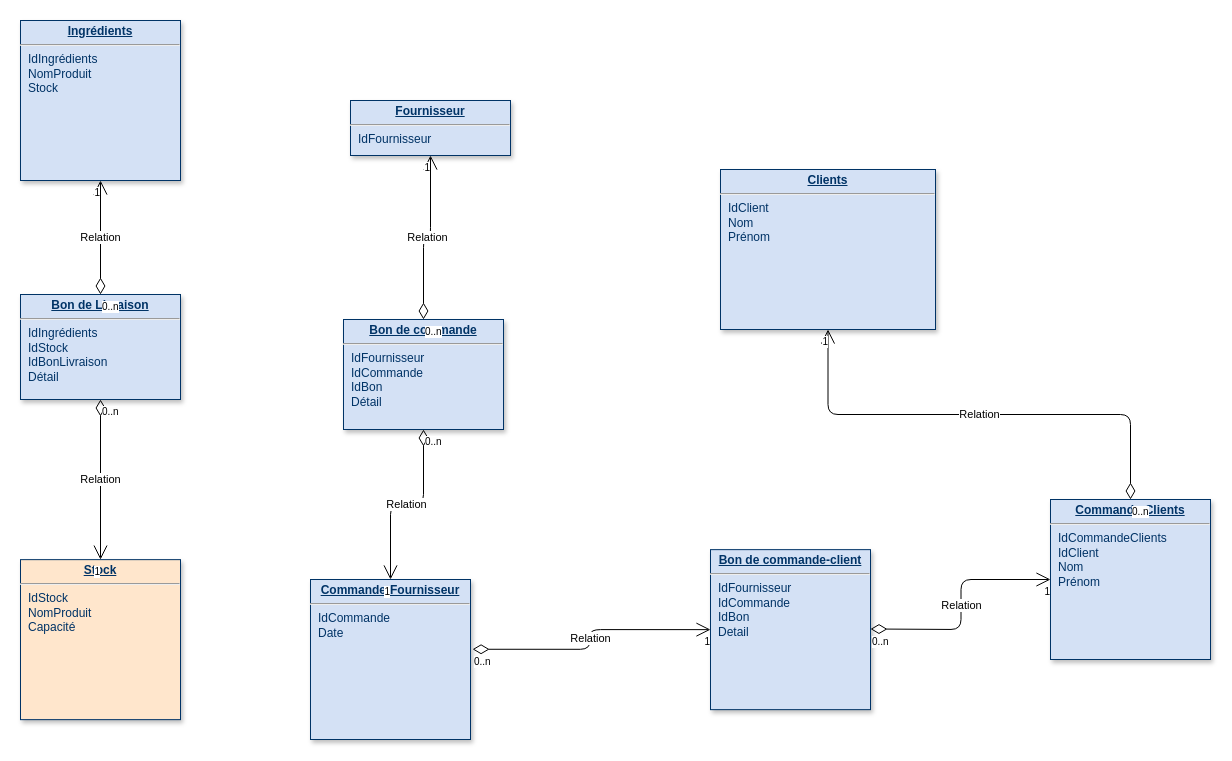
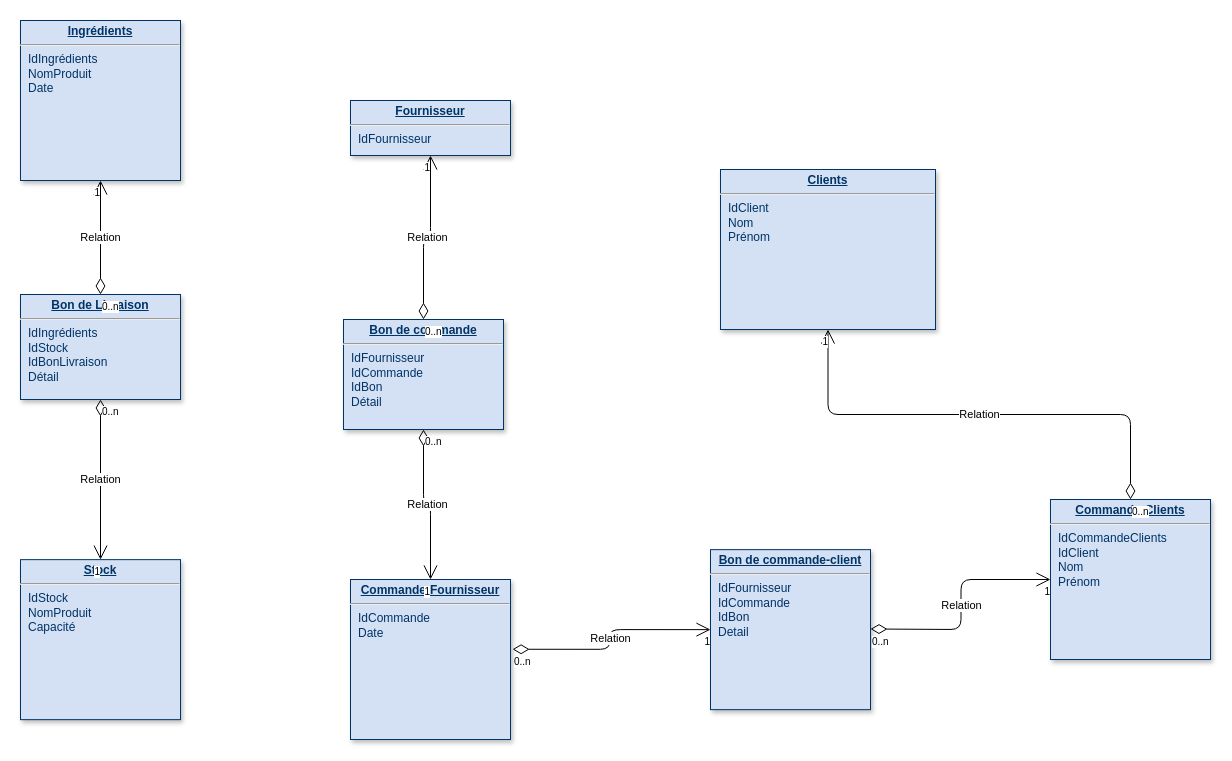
(63, 49) -> (63, 49)
(101, 640) -> (101, 640)
(391, 660) -> (431, 660)
